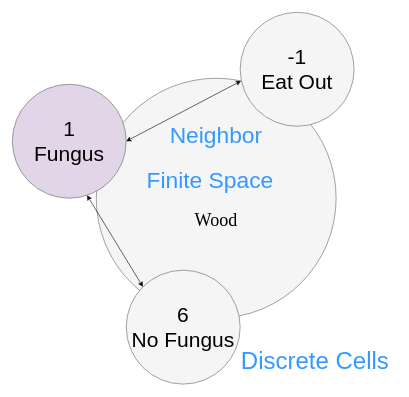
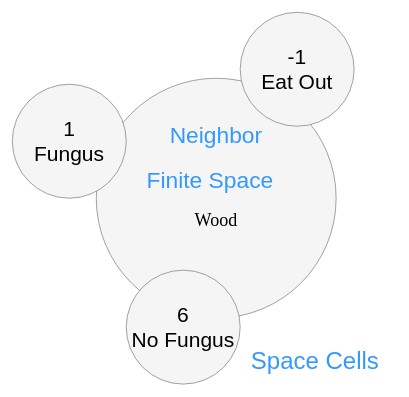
(184, 111) -> none
(69, 141) -> (69, 141)
(115, 242) -> none
(315, 360) -> (315, 360)
